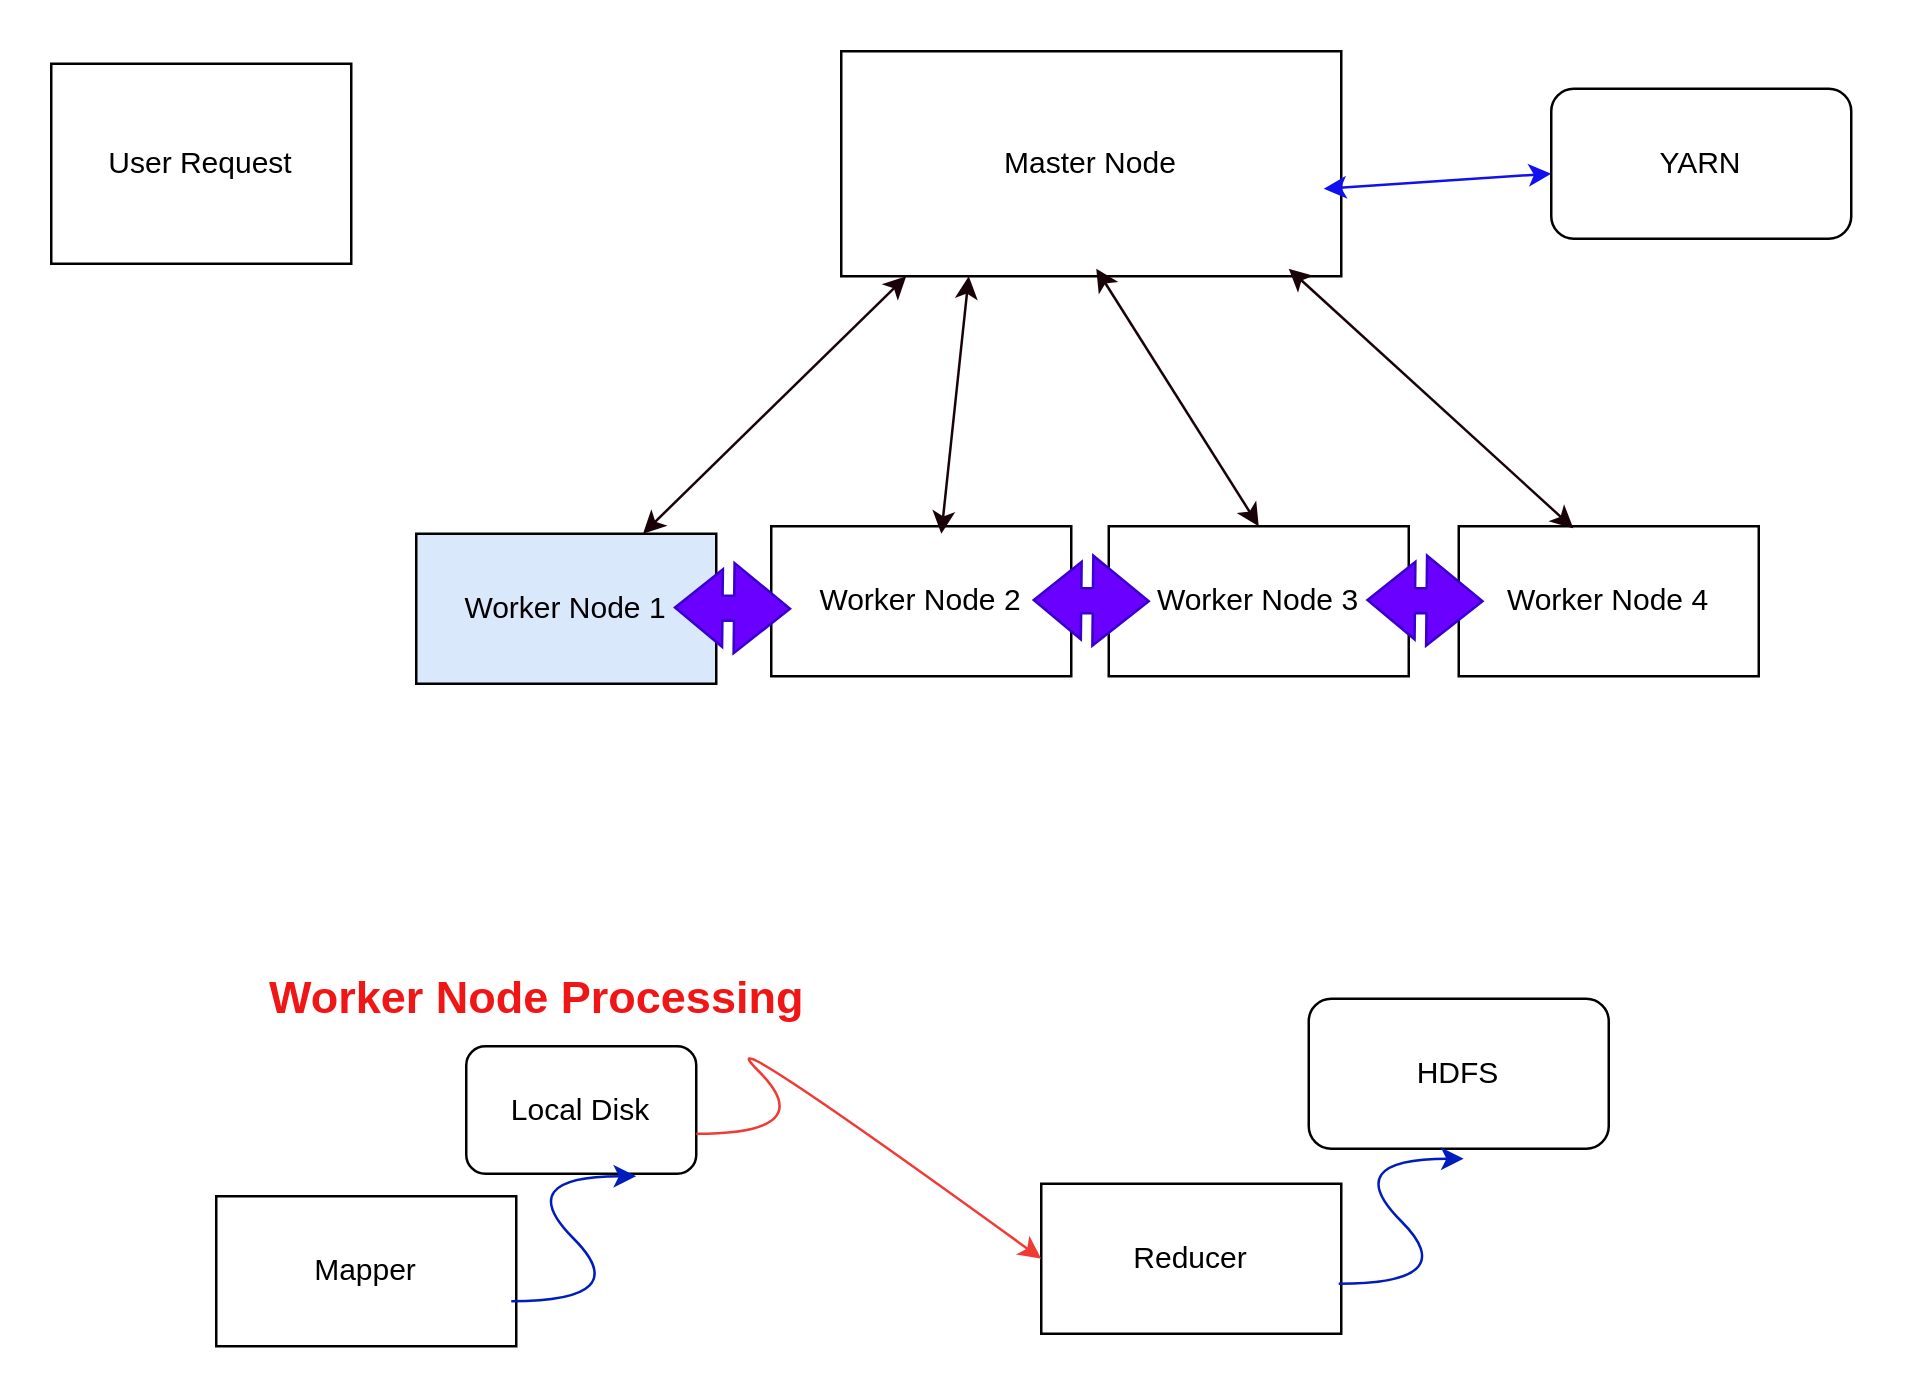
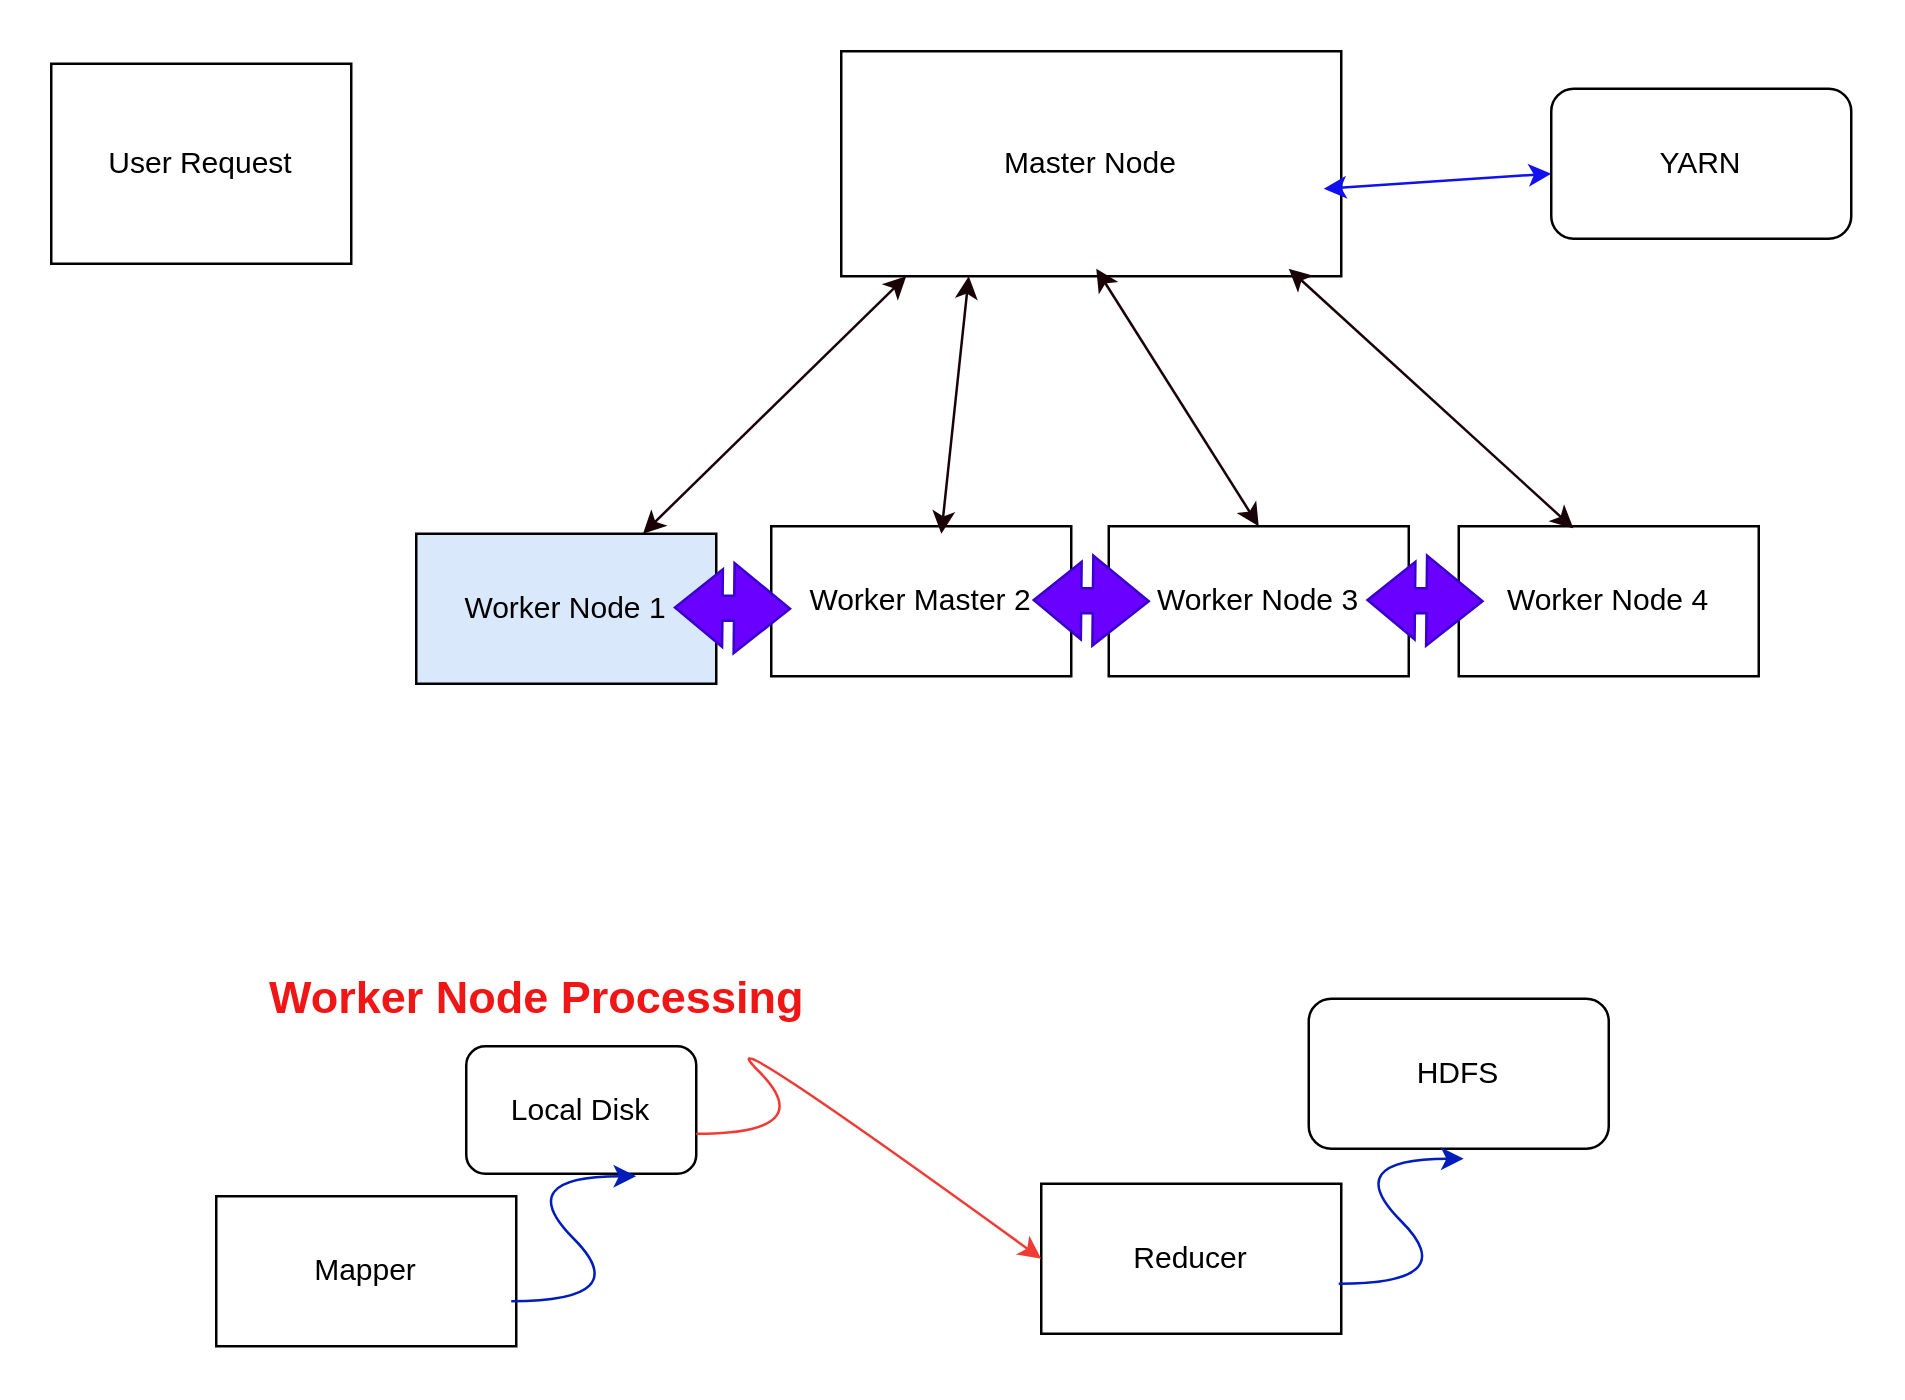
(921, 601) -> (921, 601)
